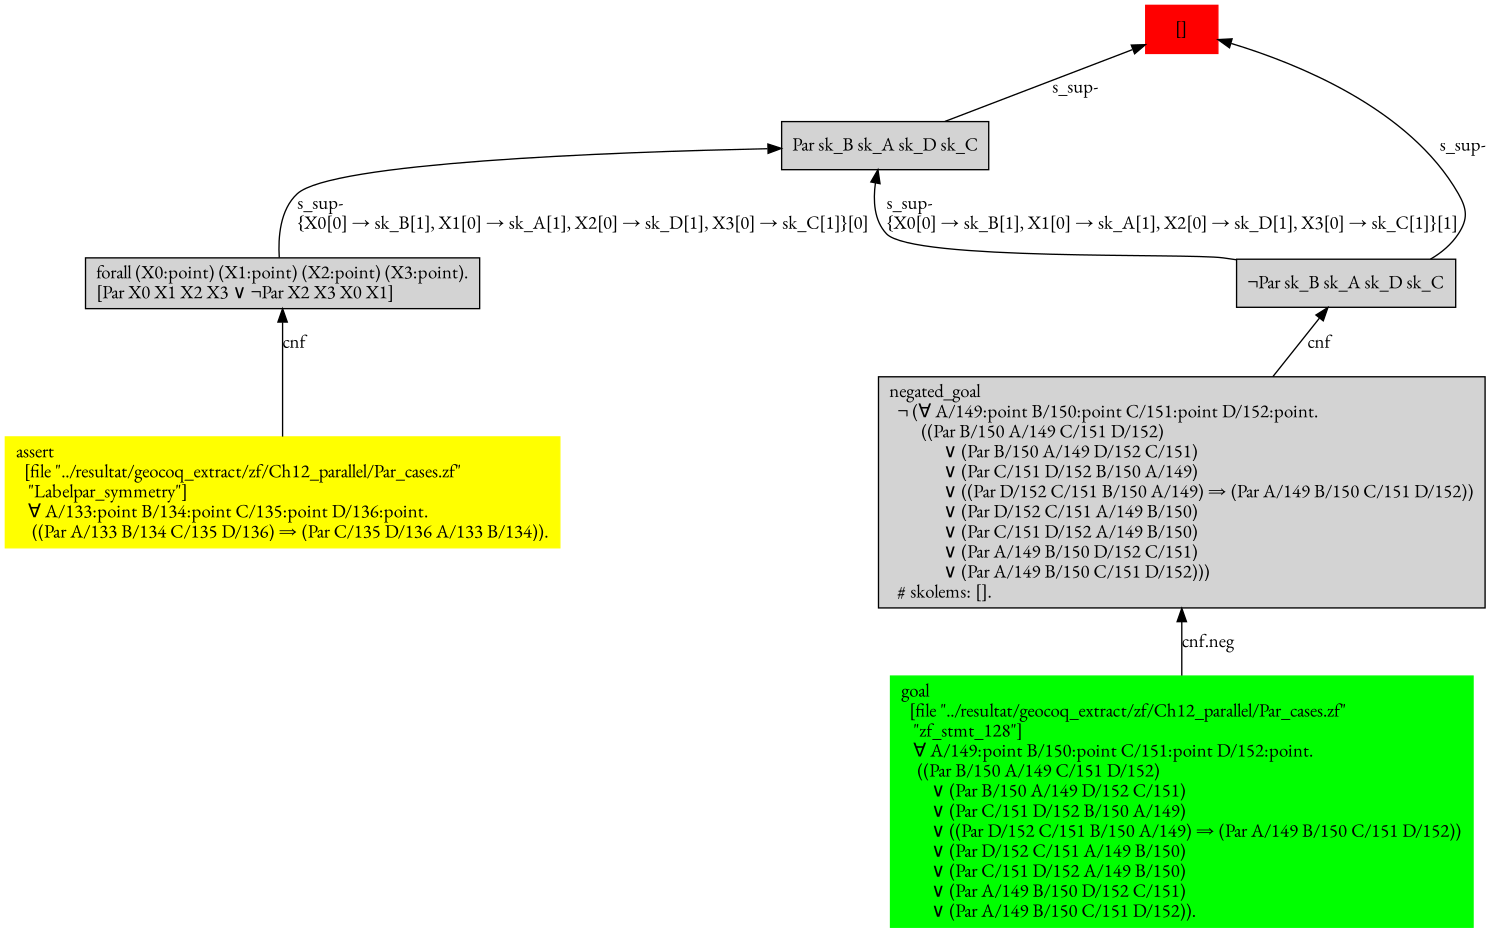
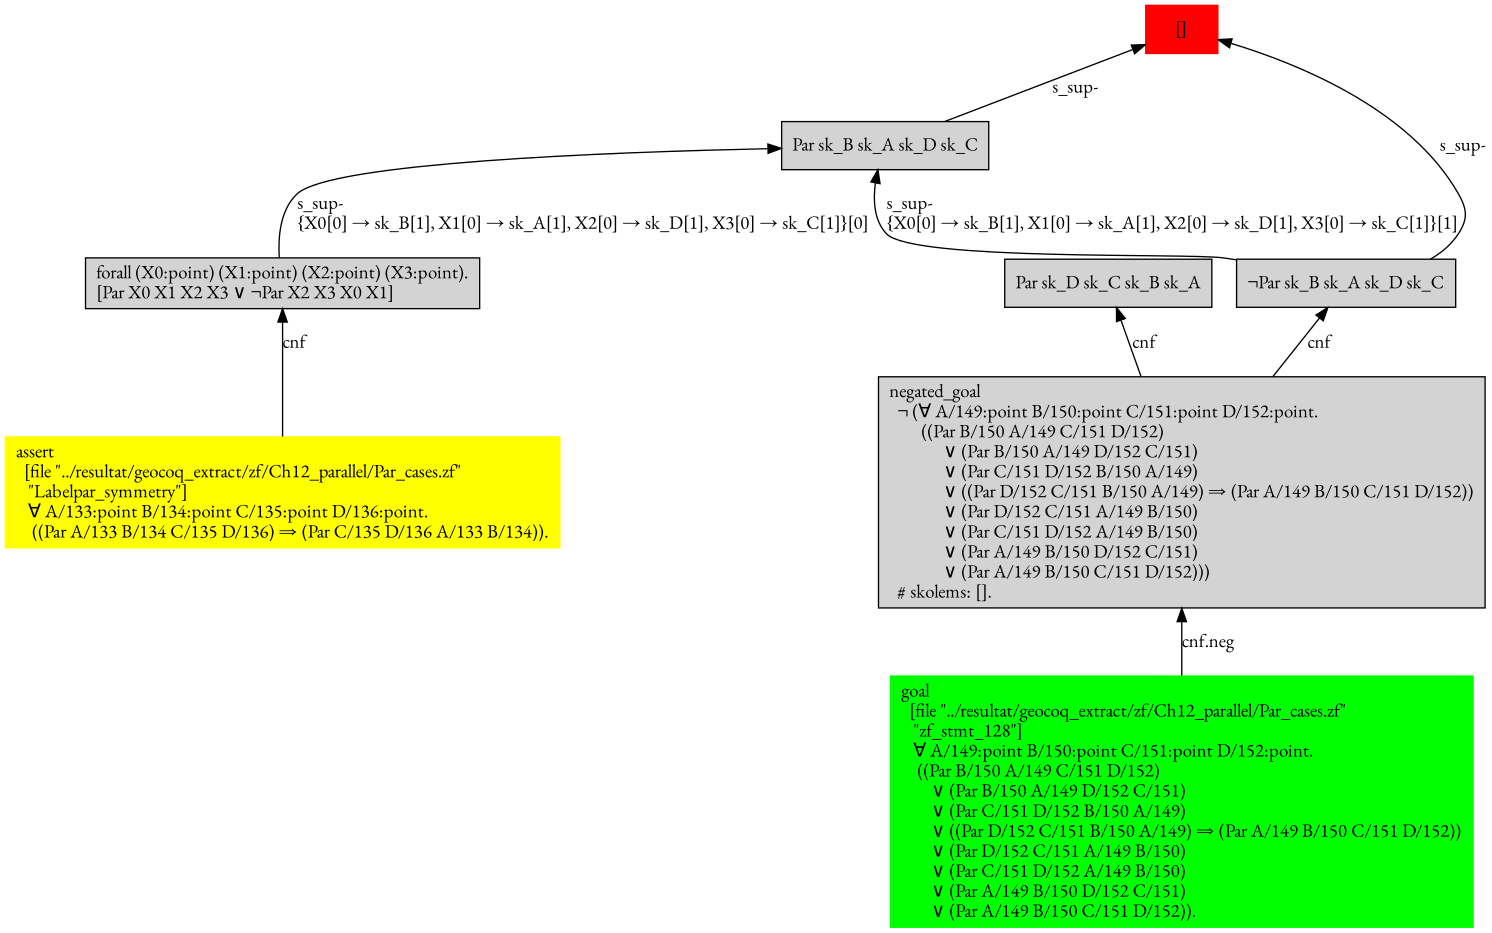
none -> (1108, 283)
